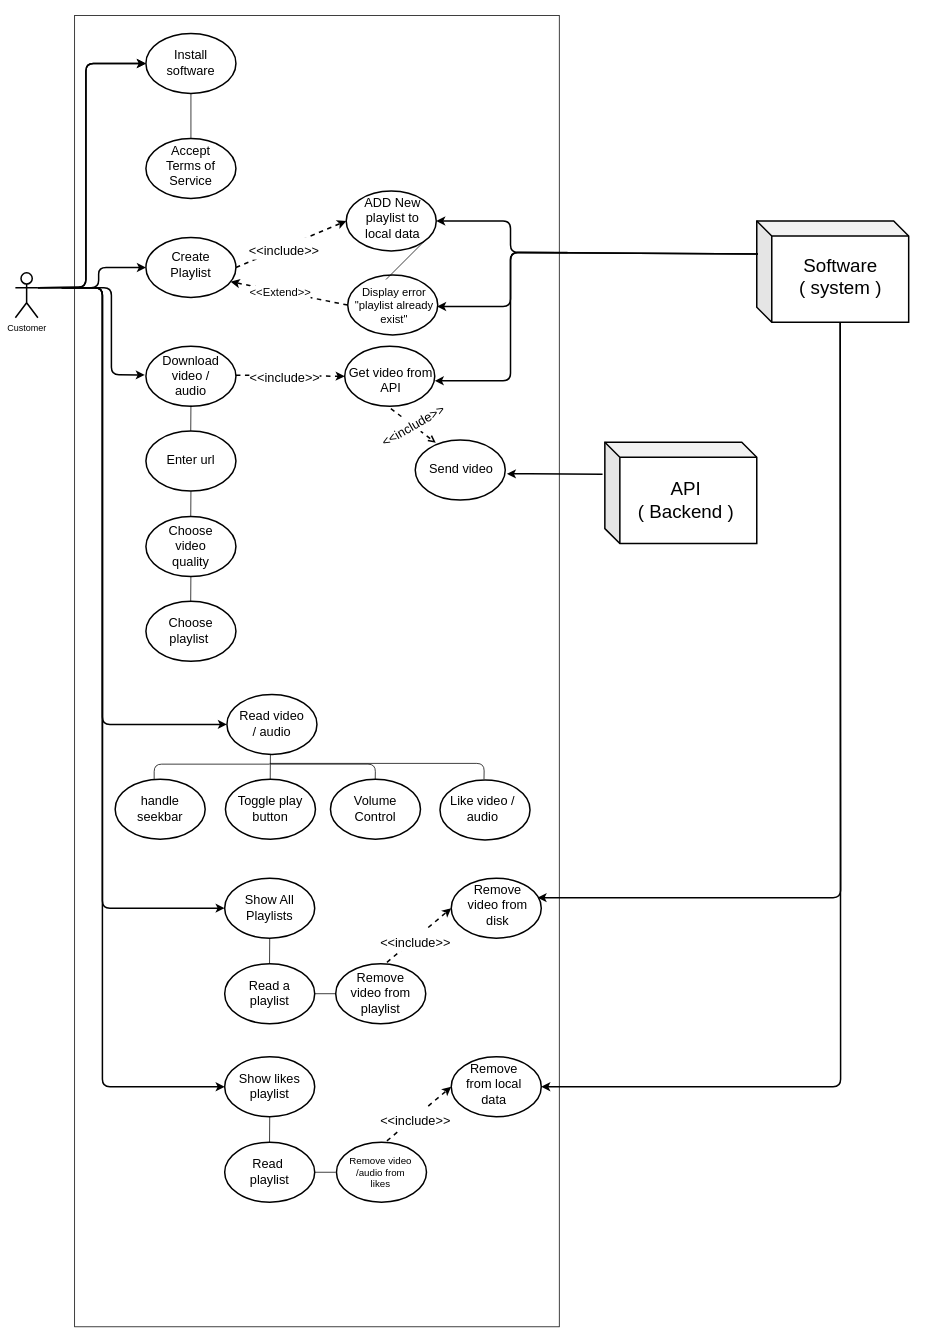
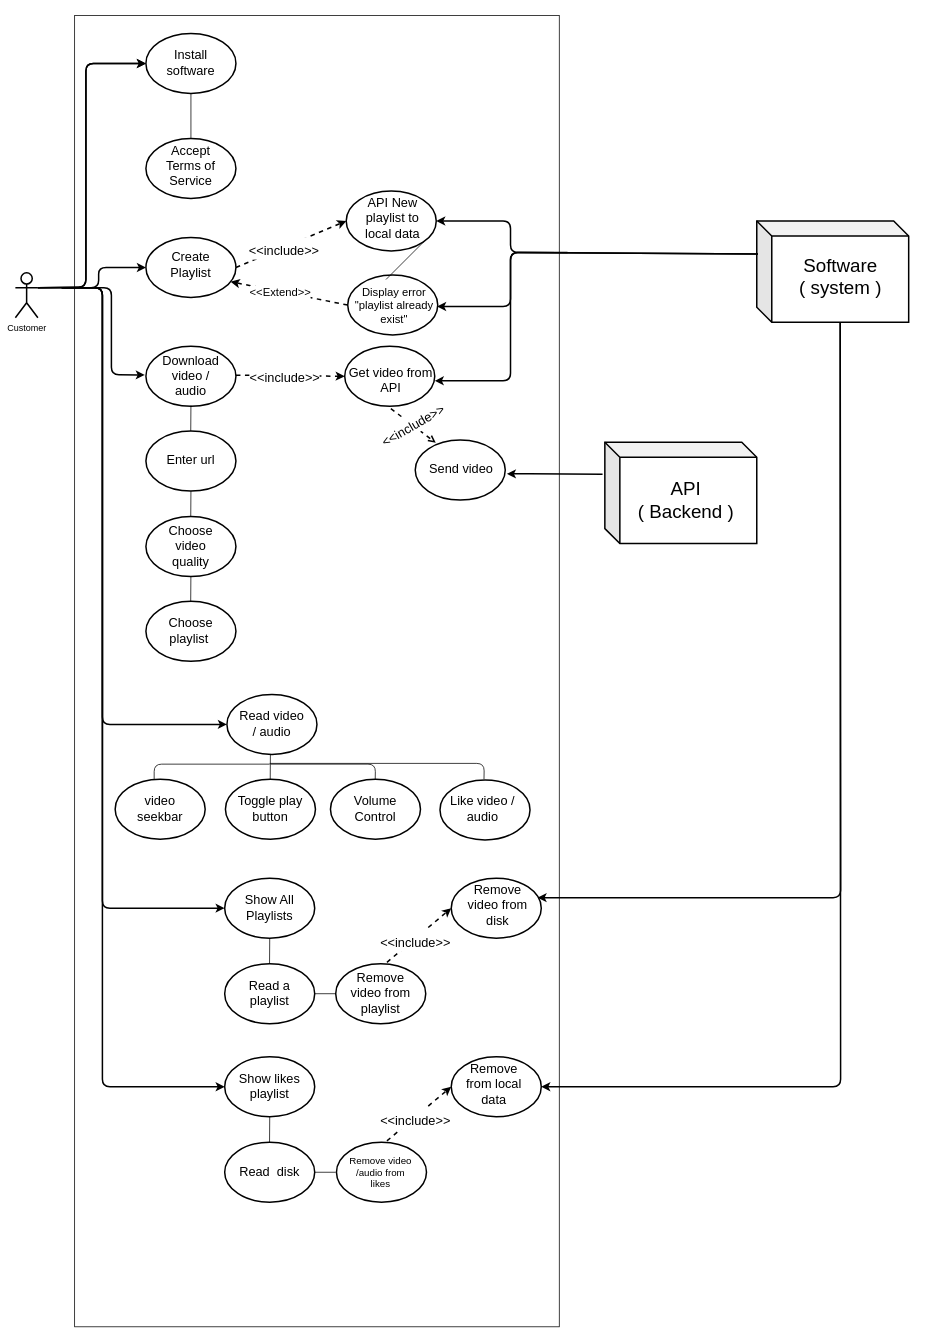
(393, 219) -> (393, 219)
(160, 809) -> (160, 809)
(270, 1172) -> (270, 1172)
